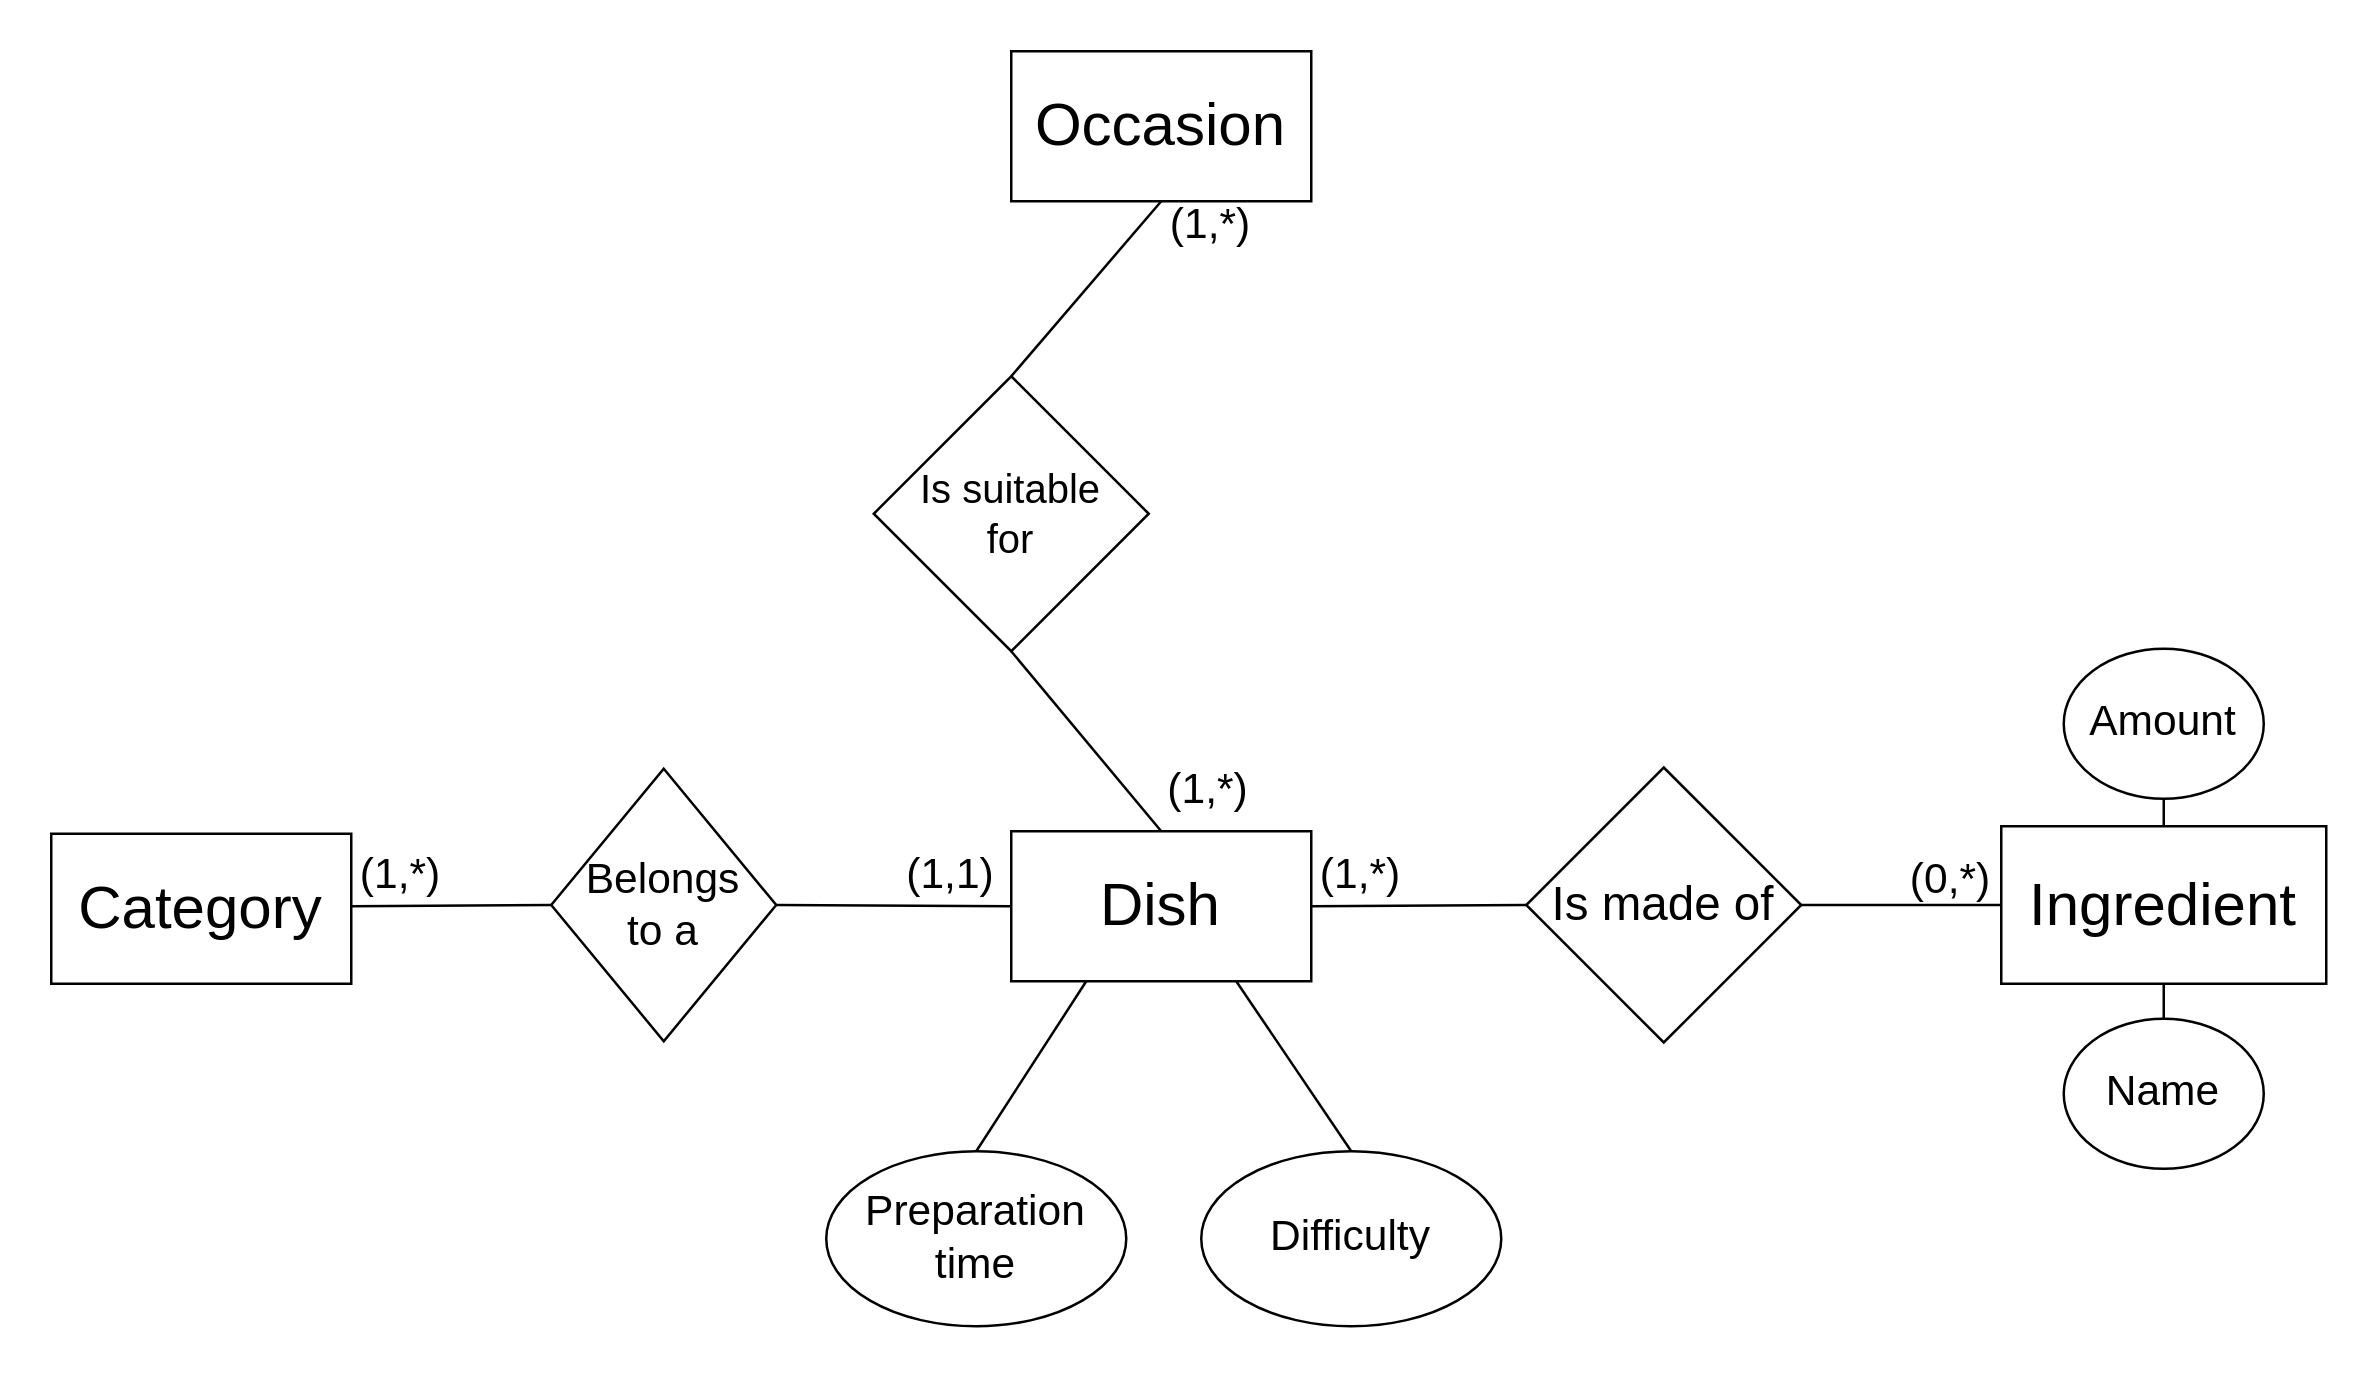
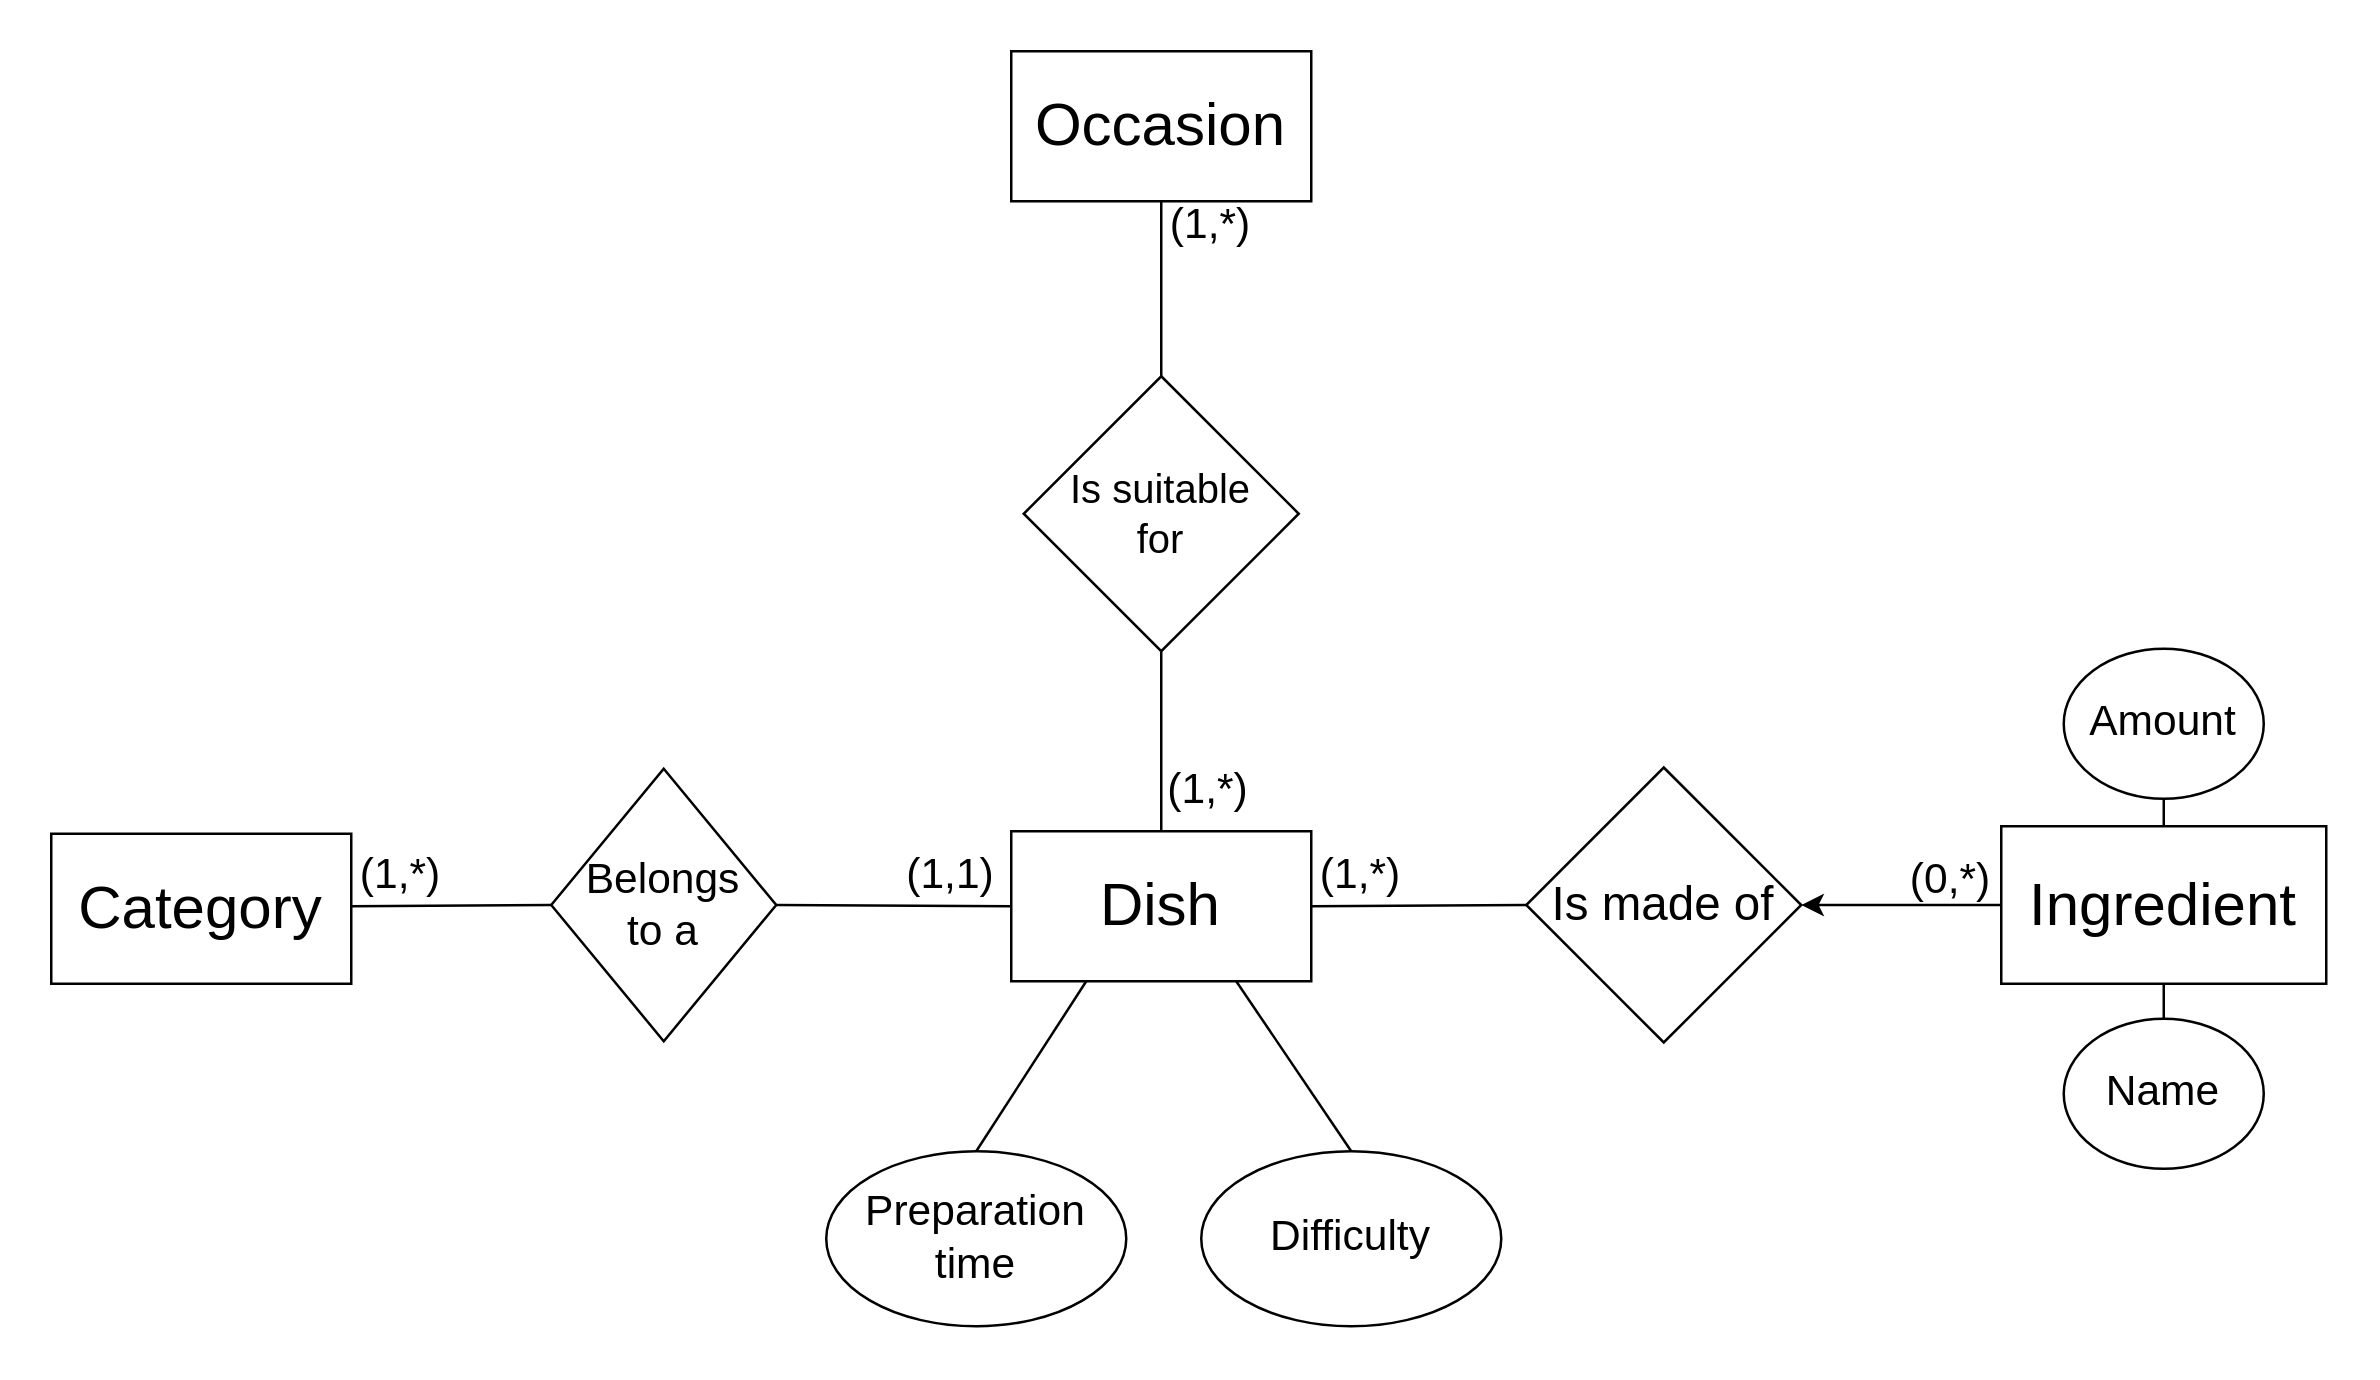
(1011, 514) -> (1161, 514)
(1812, 905) -> (1819, 905)
